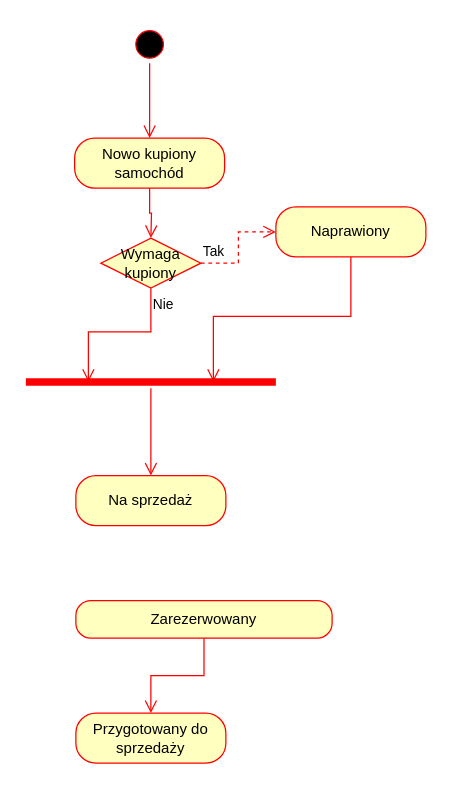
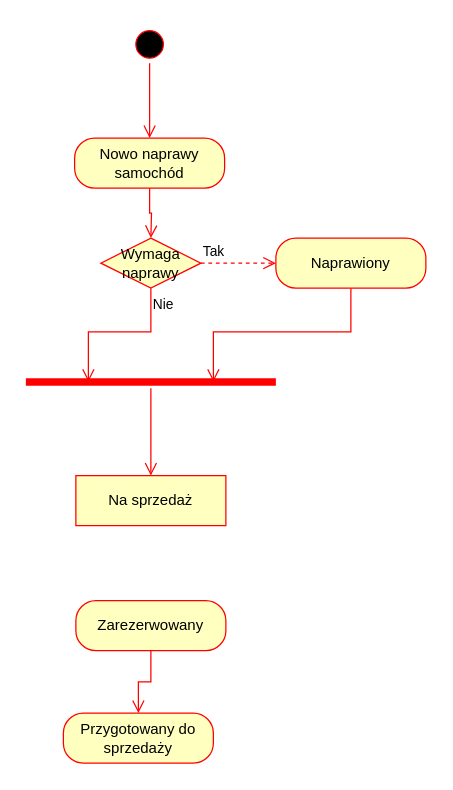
(149, 163) -> (149, 163)
(351, 232) -> (351, 263)
(151, 263) -> (151, 263)
(151, 501) -> (151, 501)
(204, 619) -> (151, 626)
(151, 738) -> (138, 738)
